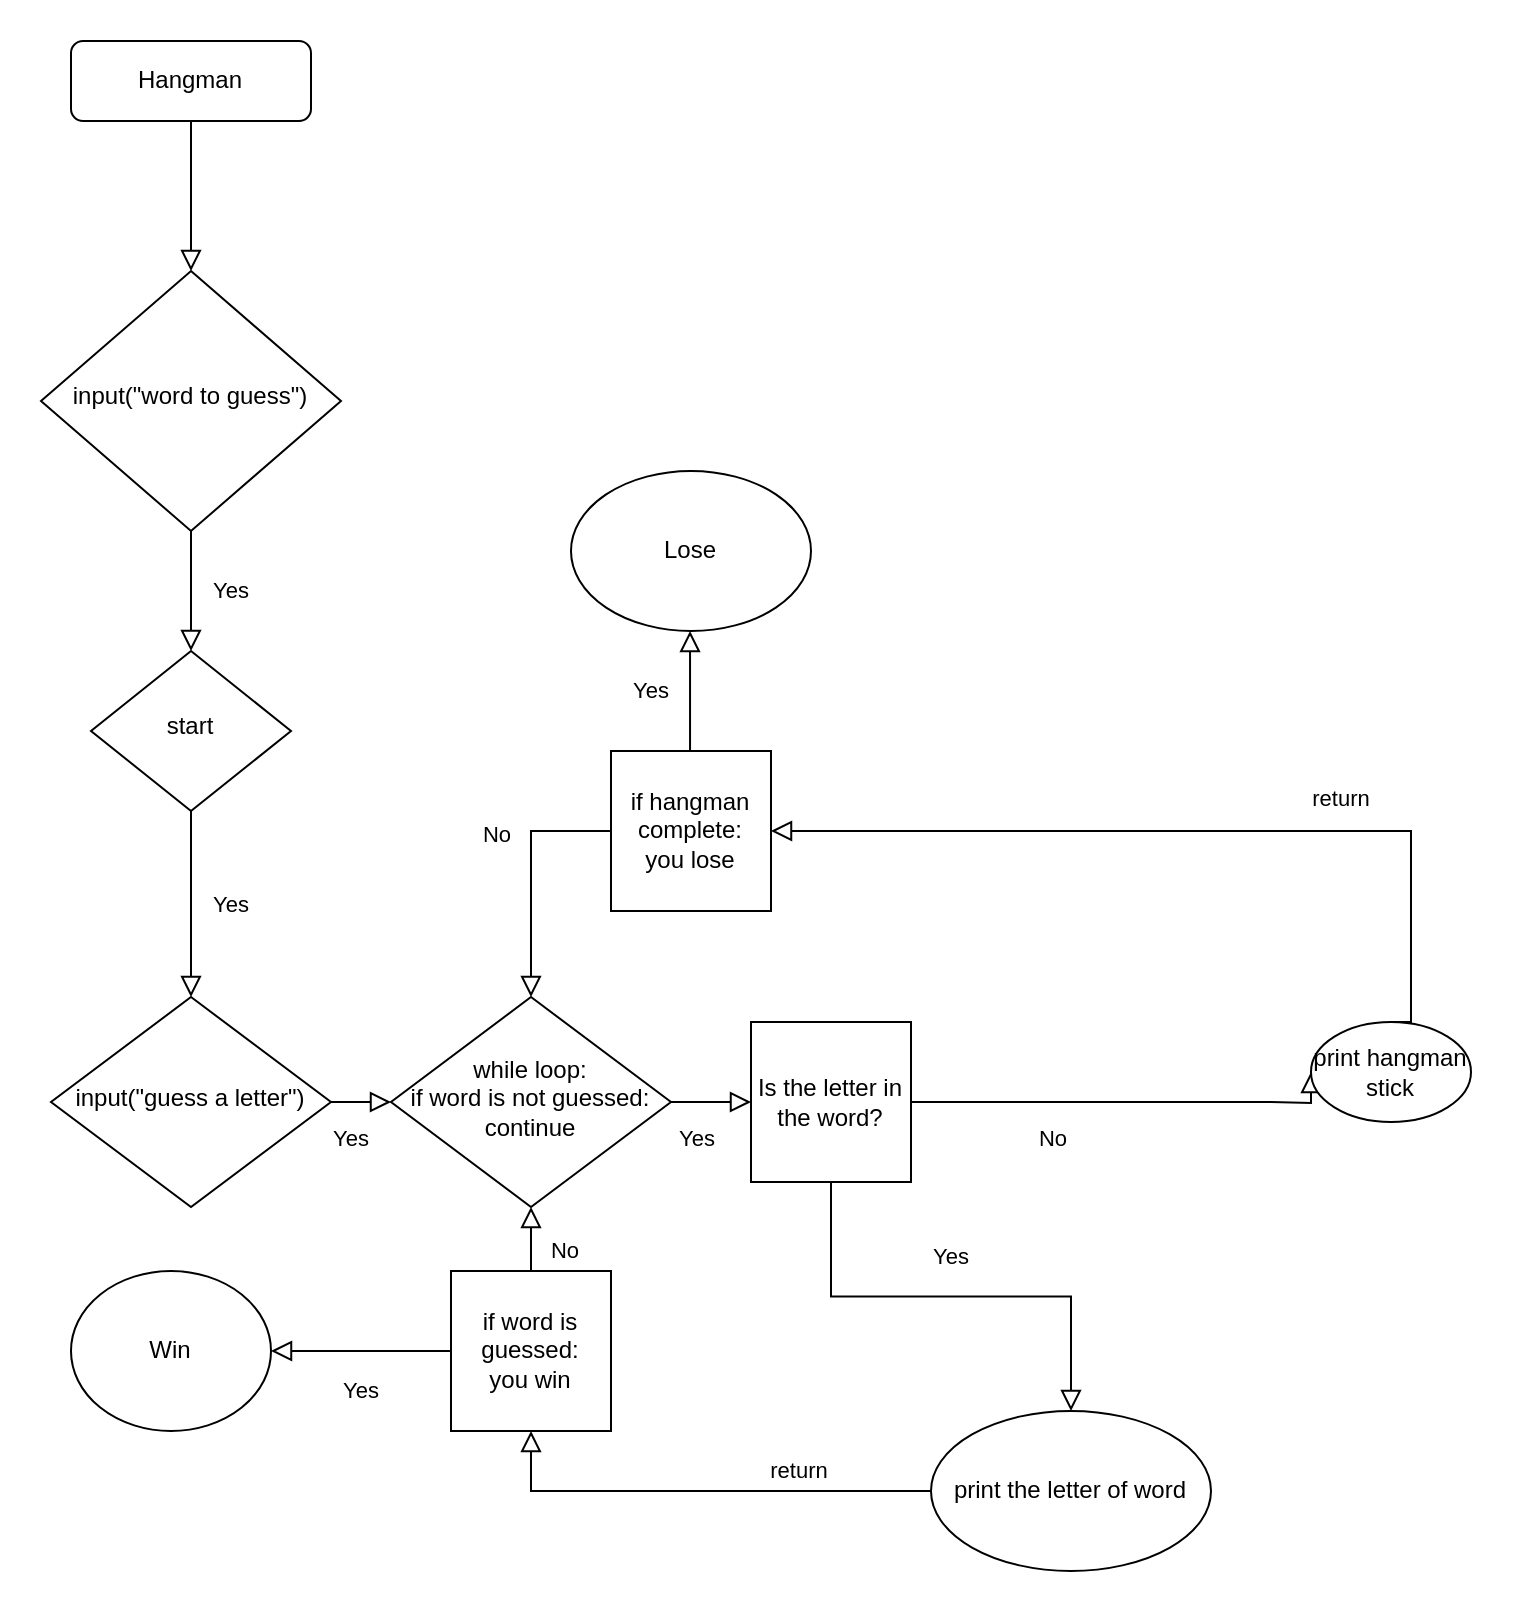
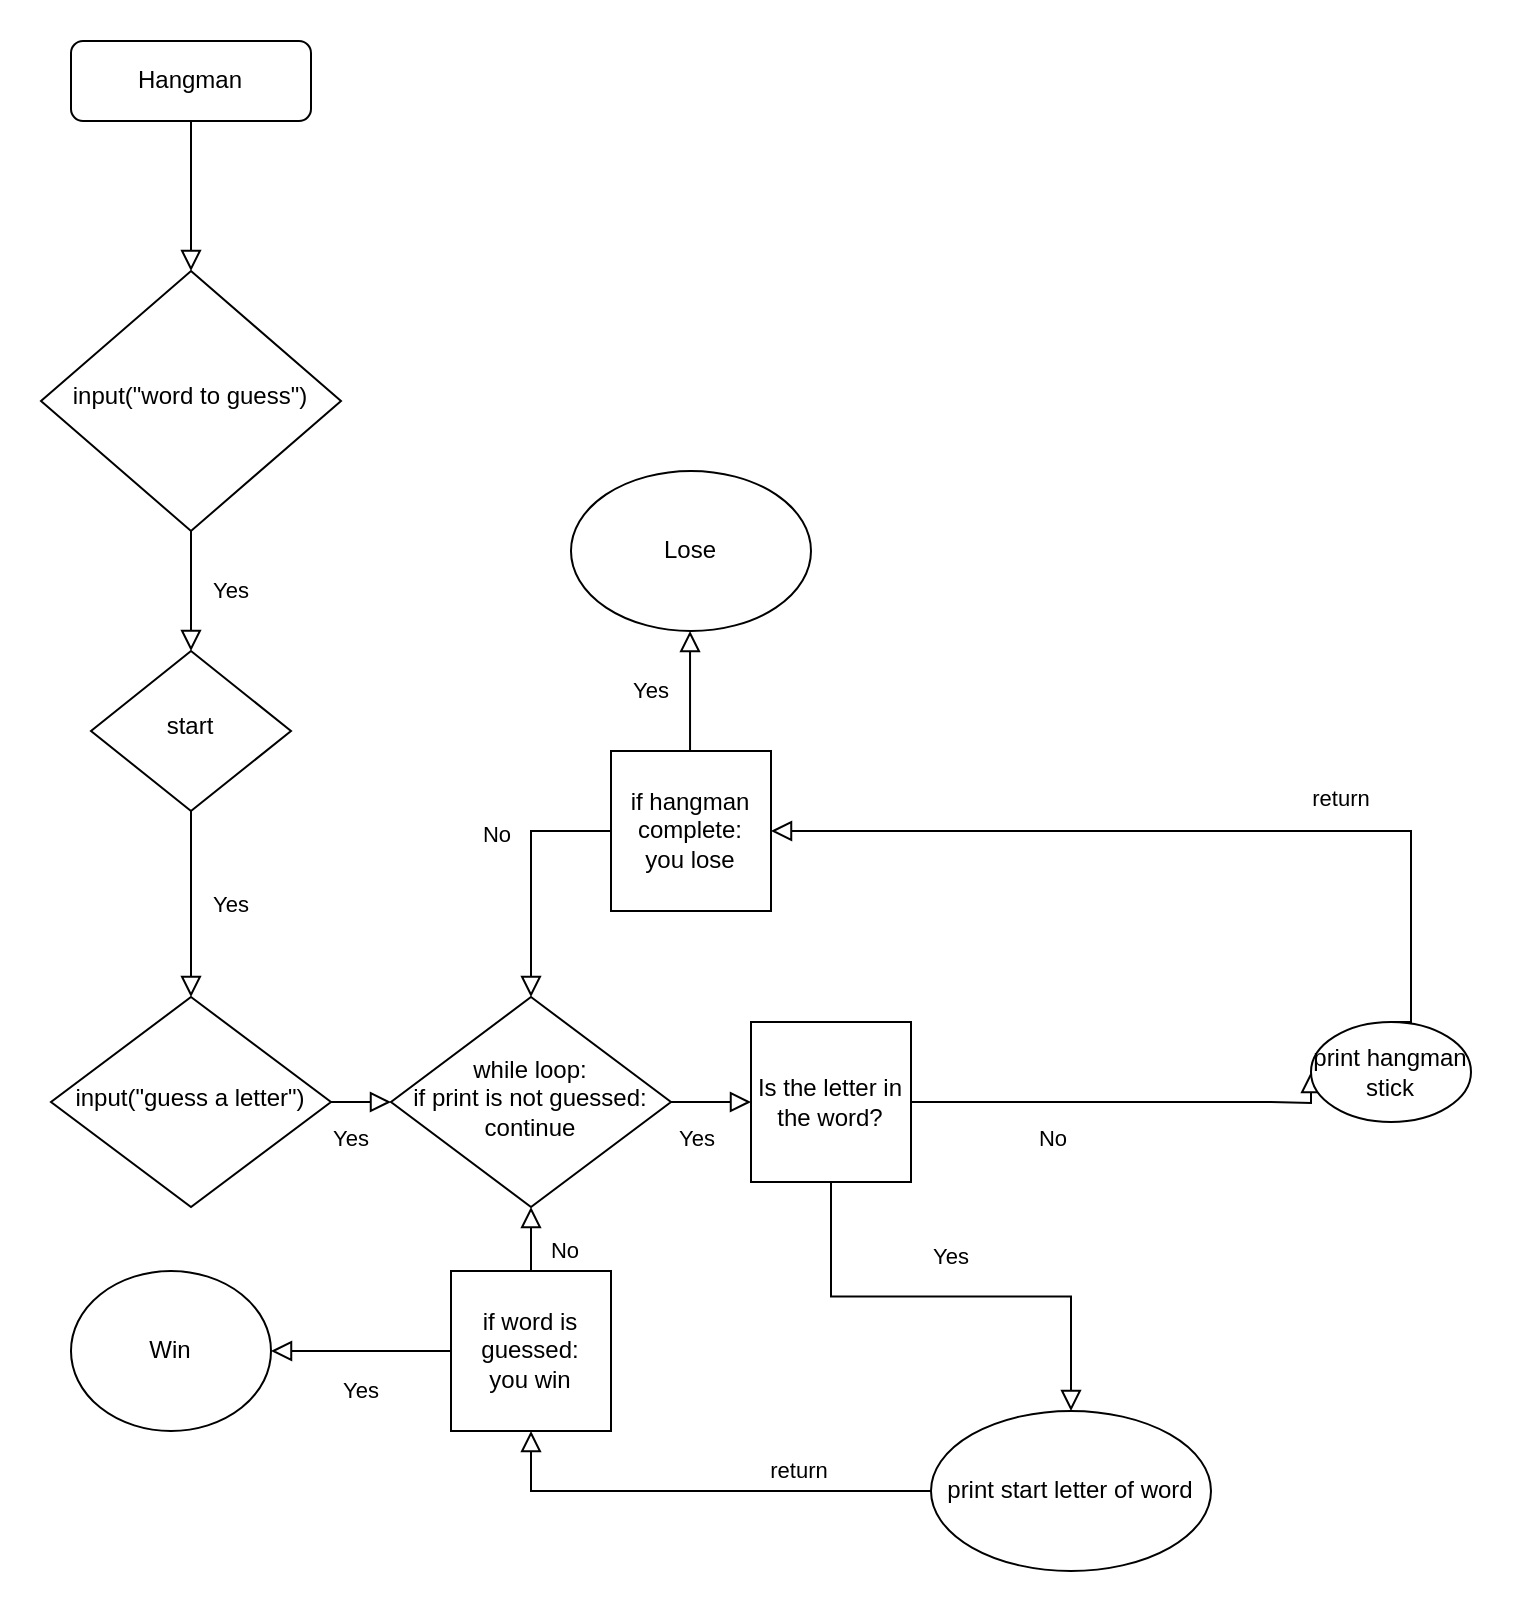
(531, 1099) -> (531, 1099)
(1071, 1491) -> (1071, 1491)
